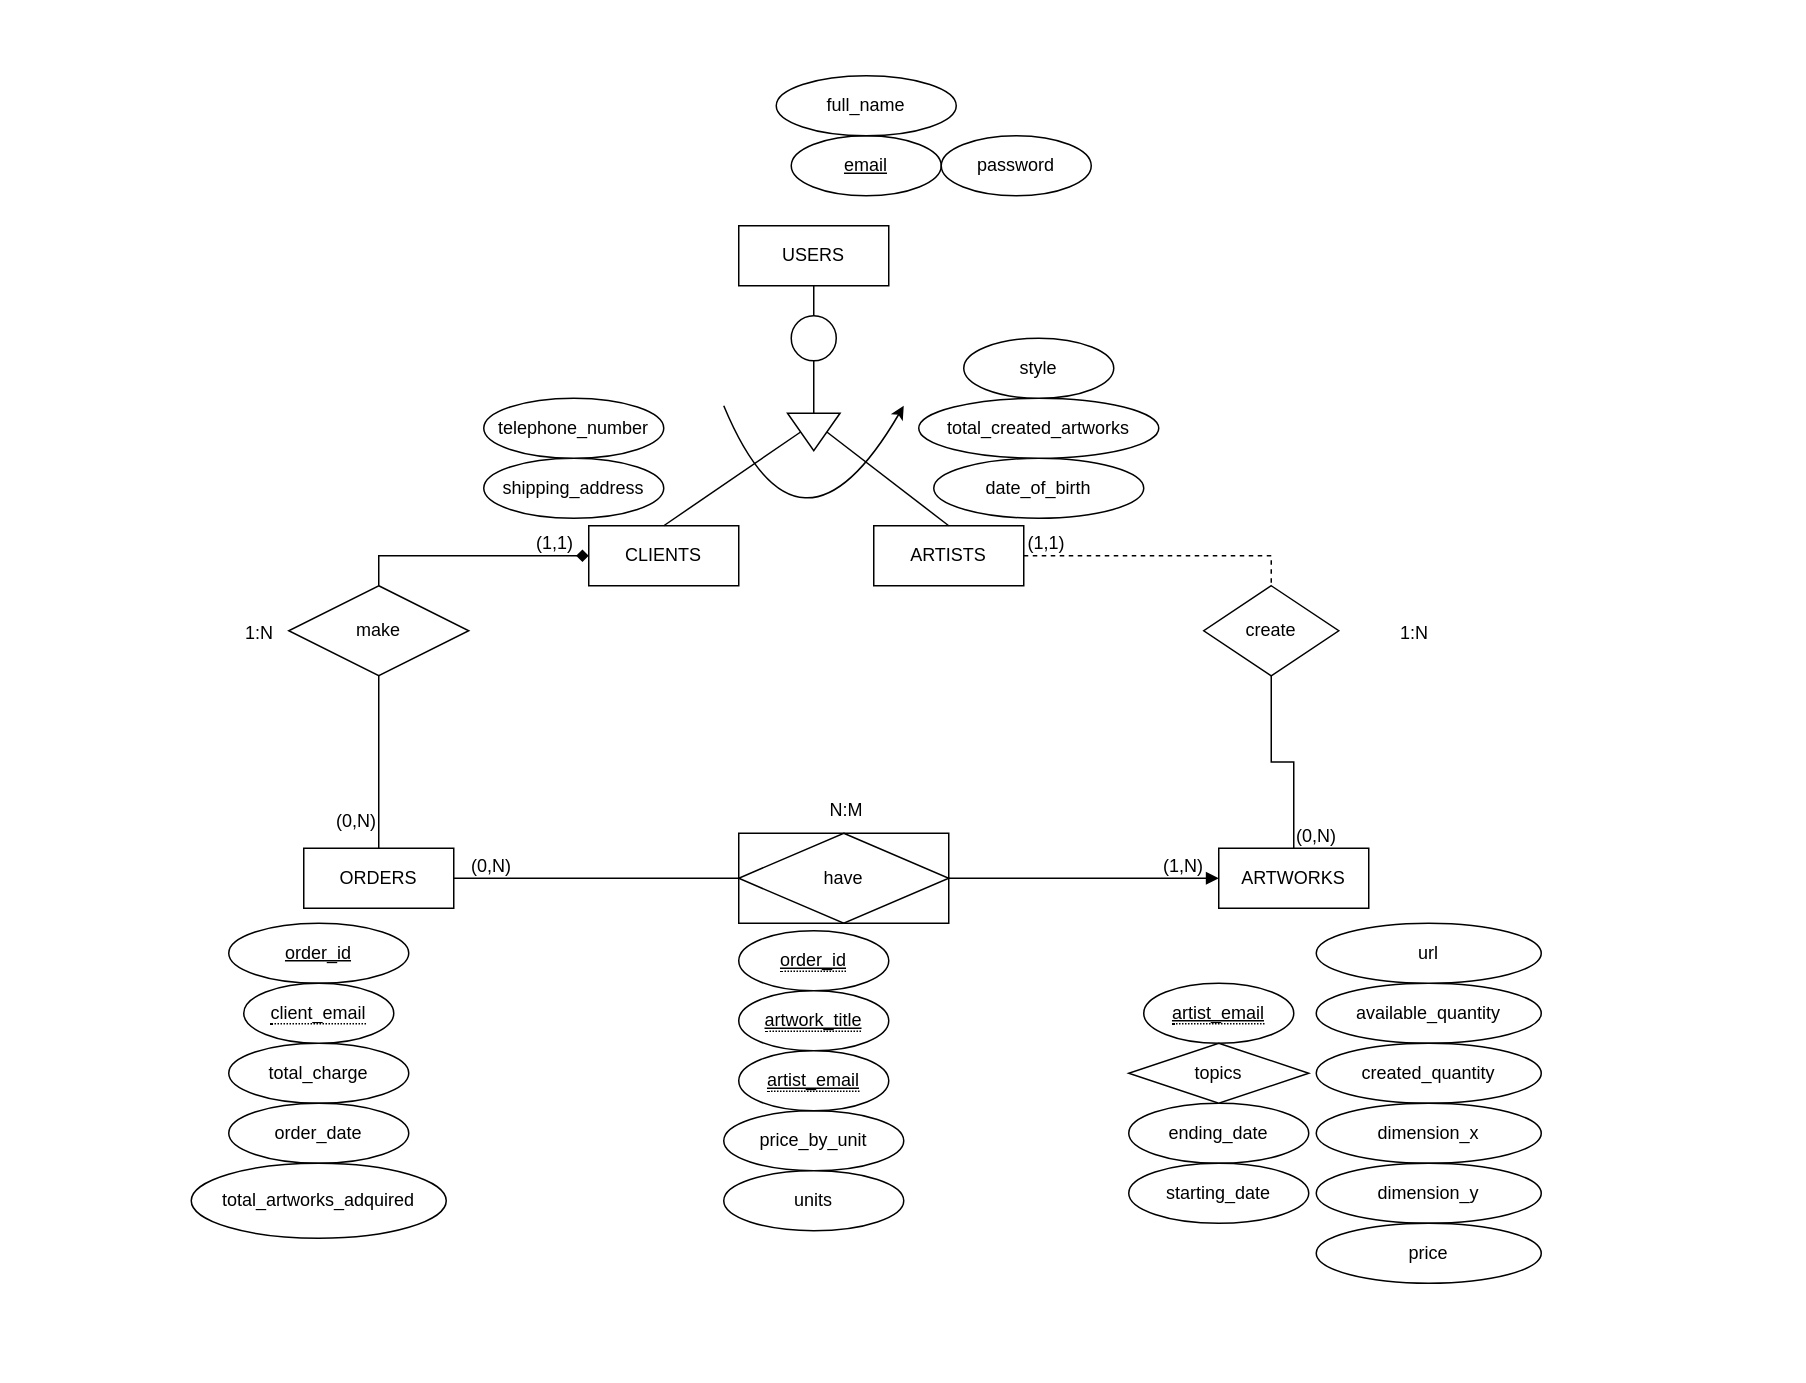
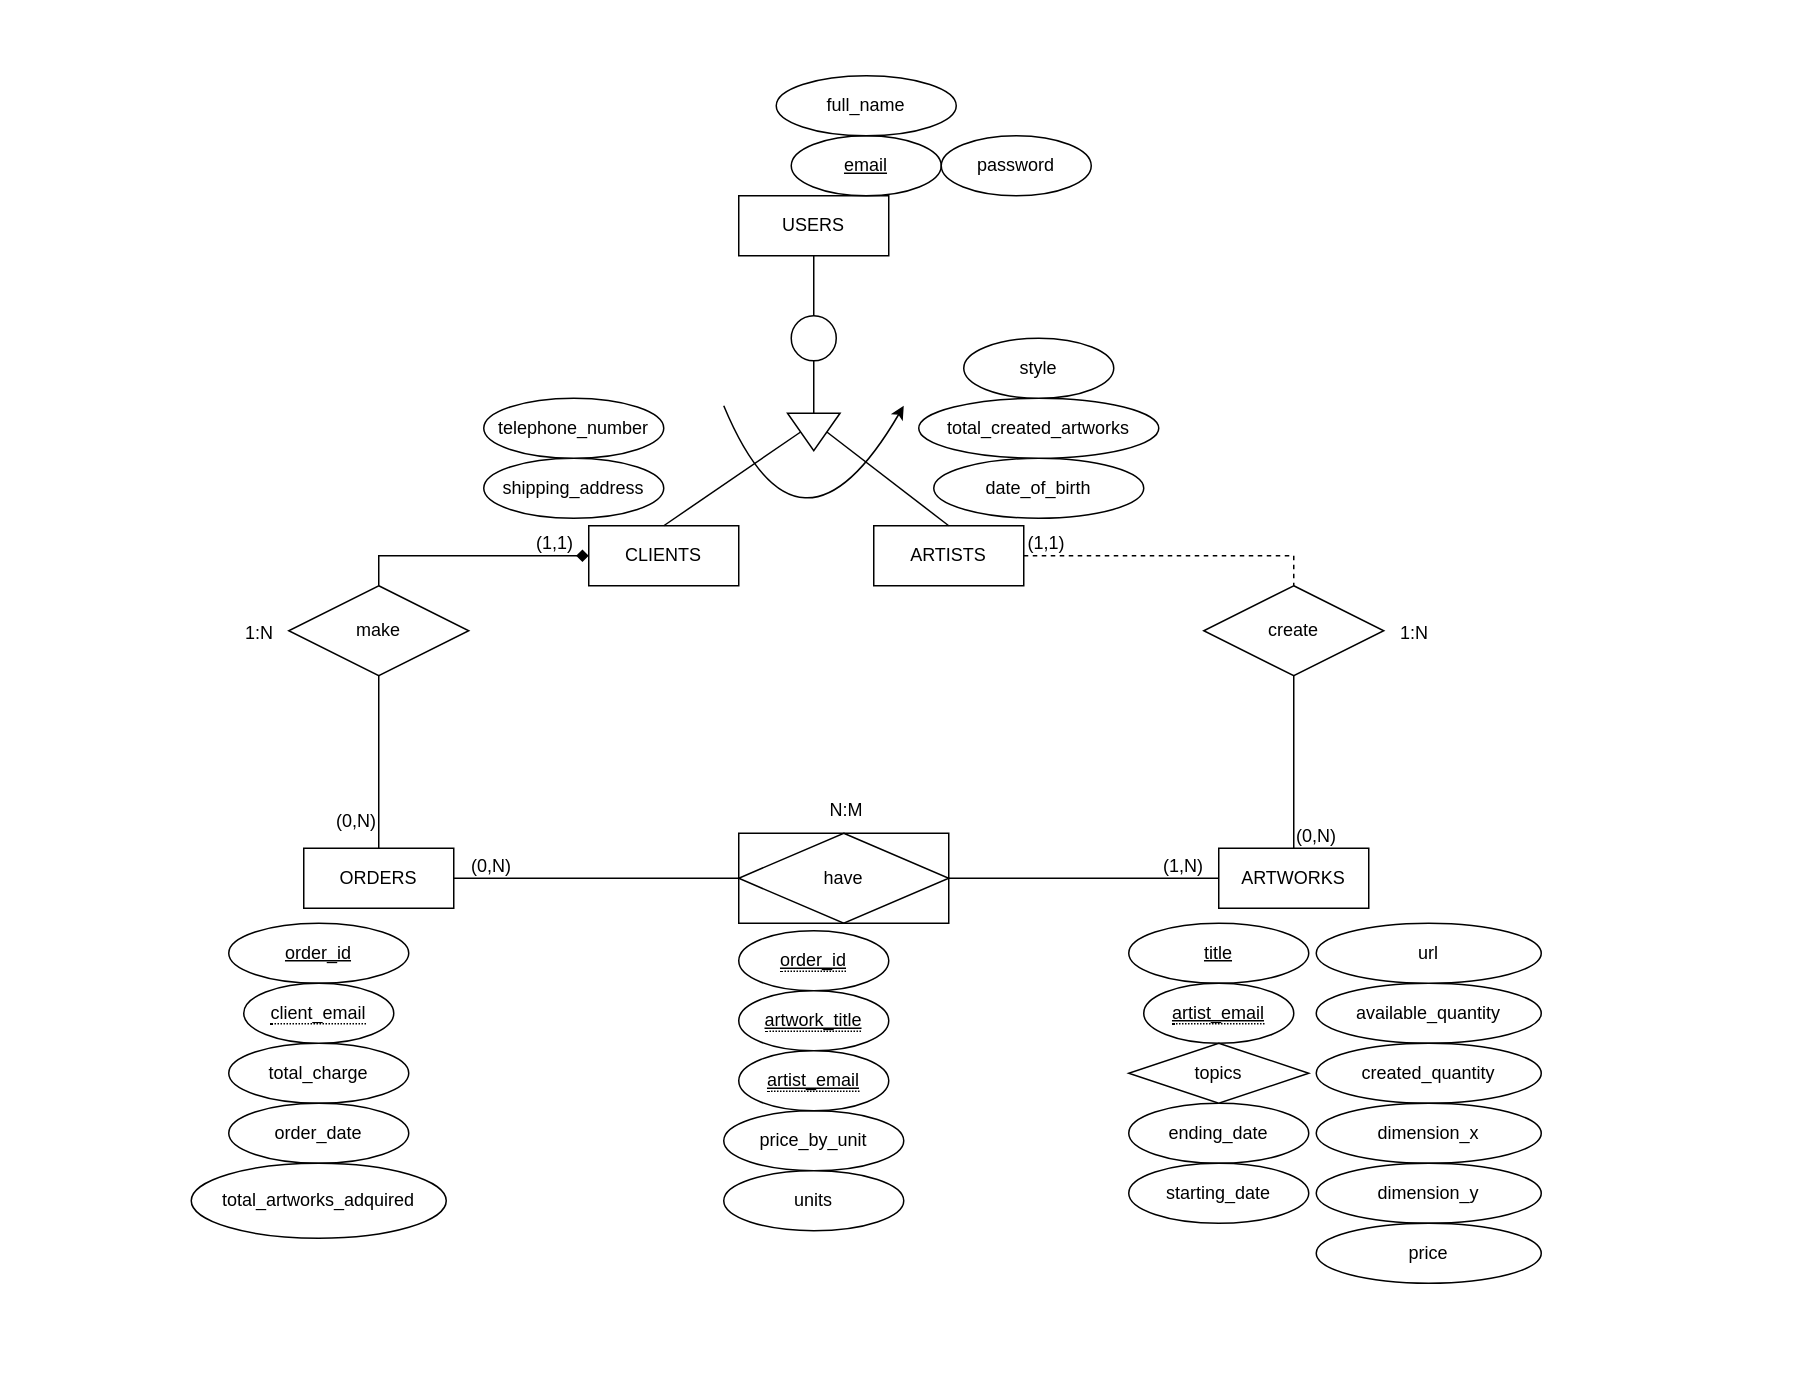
(814, 256) -> (814, 226)
(1271, 631) -> (1294, 631)
(1205, 878) -> (1210, 878)
none -> (1219, 953)
